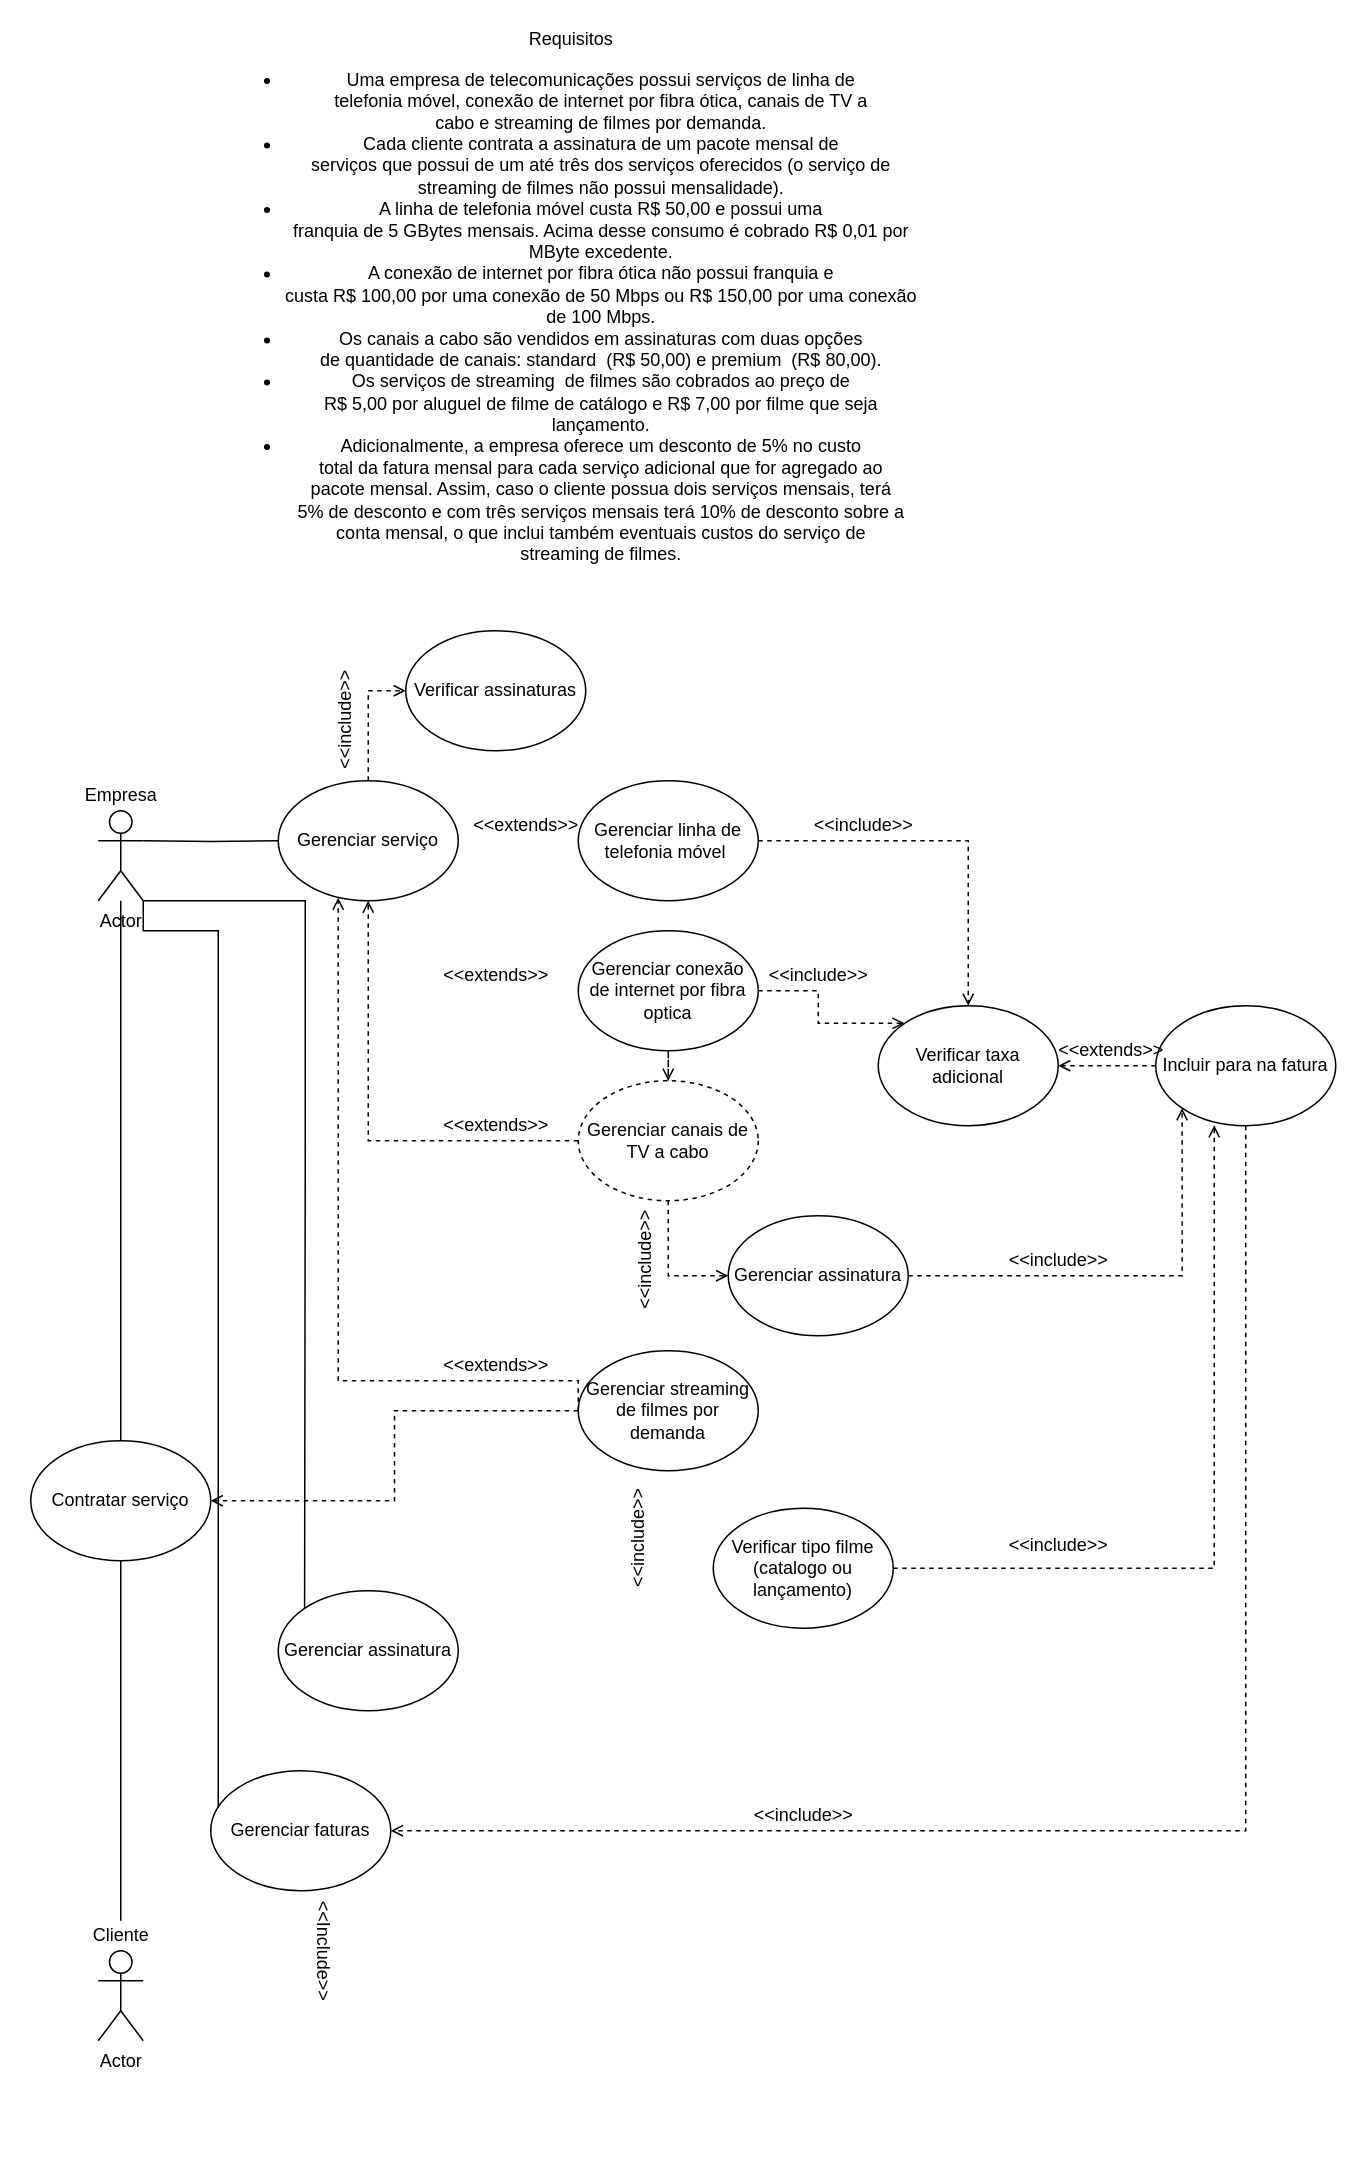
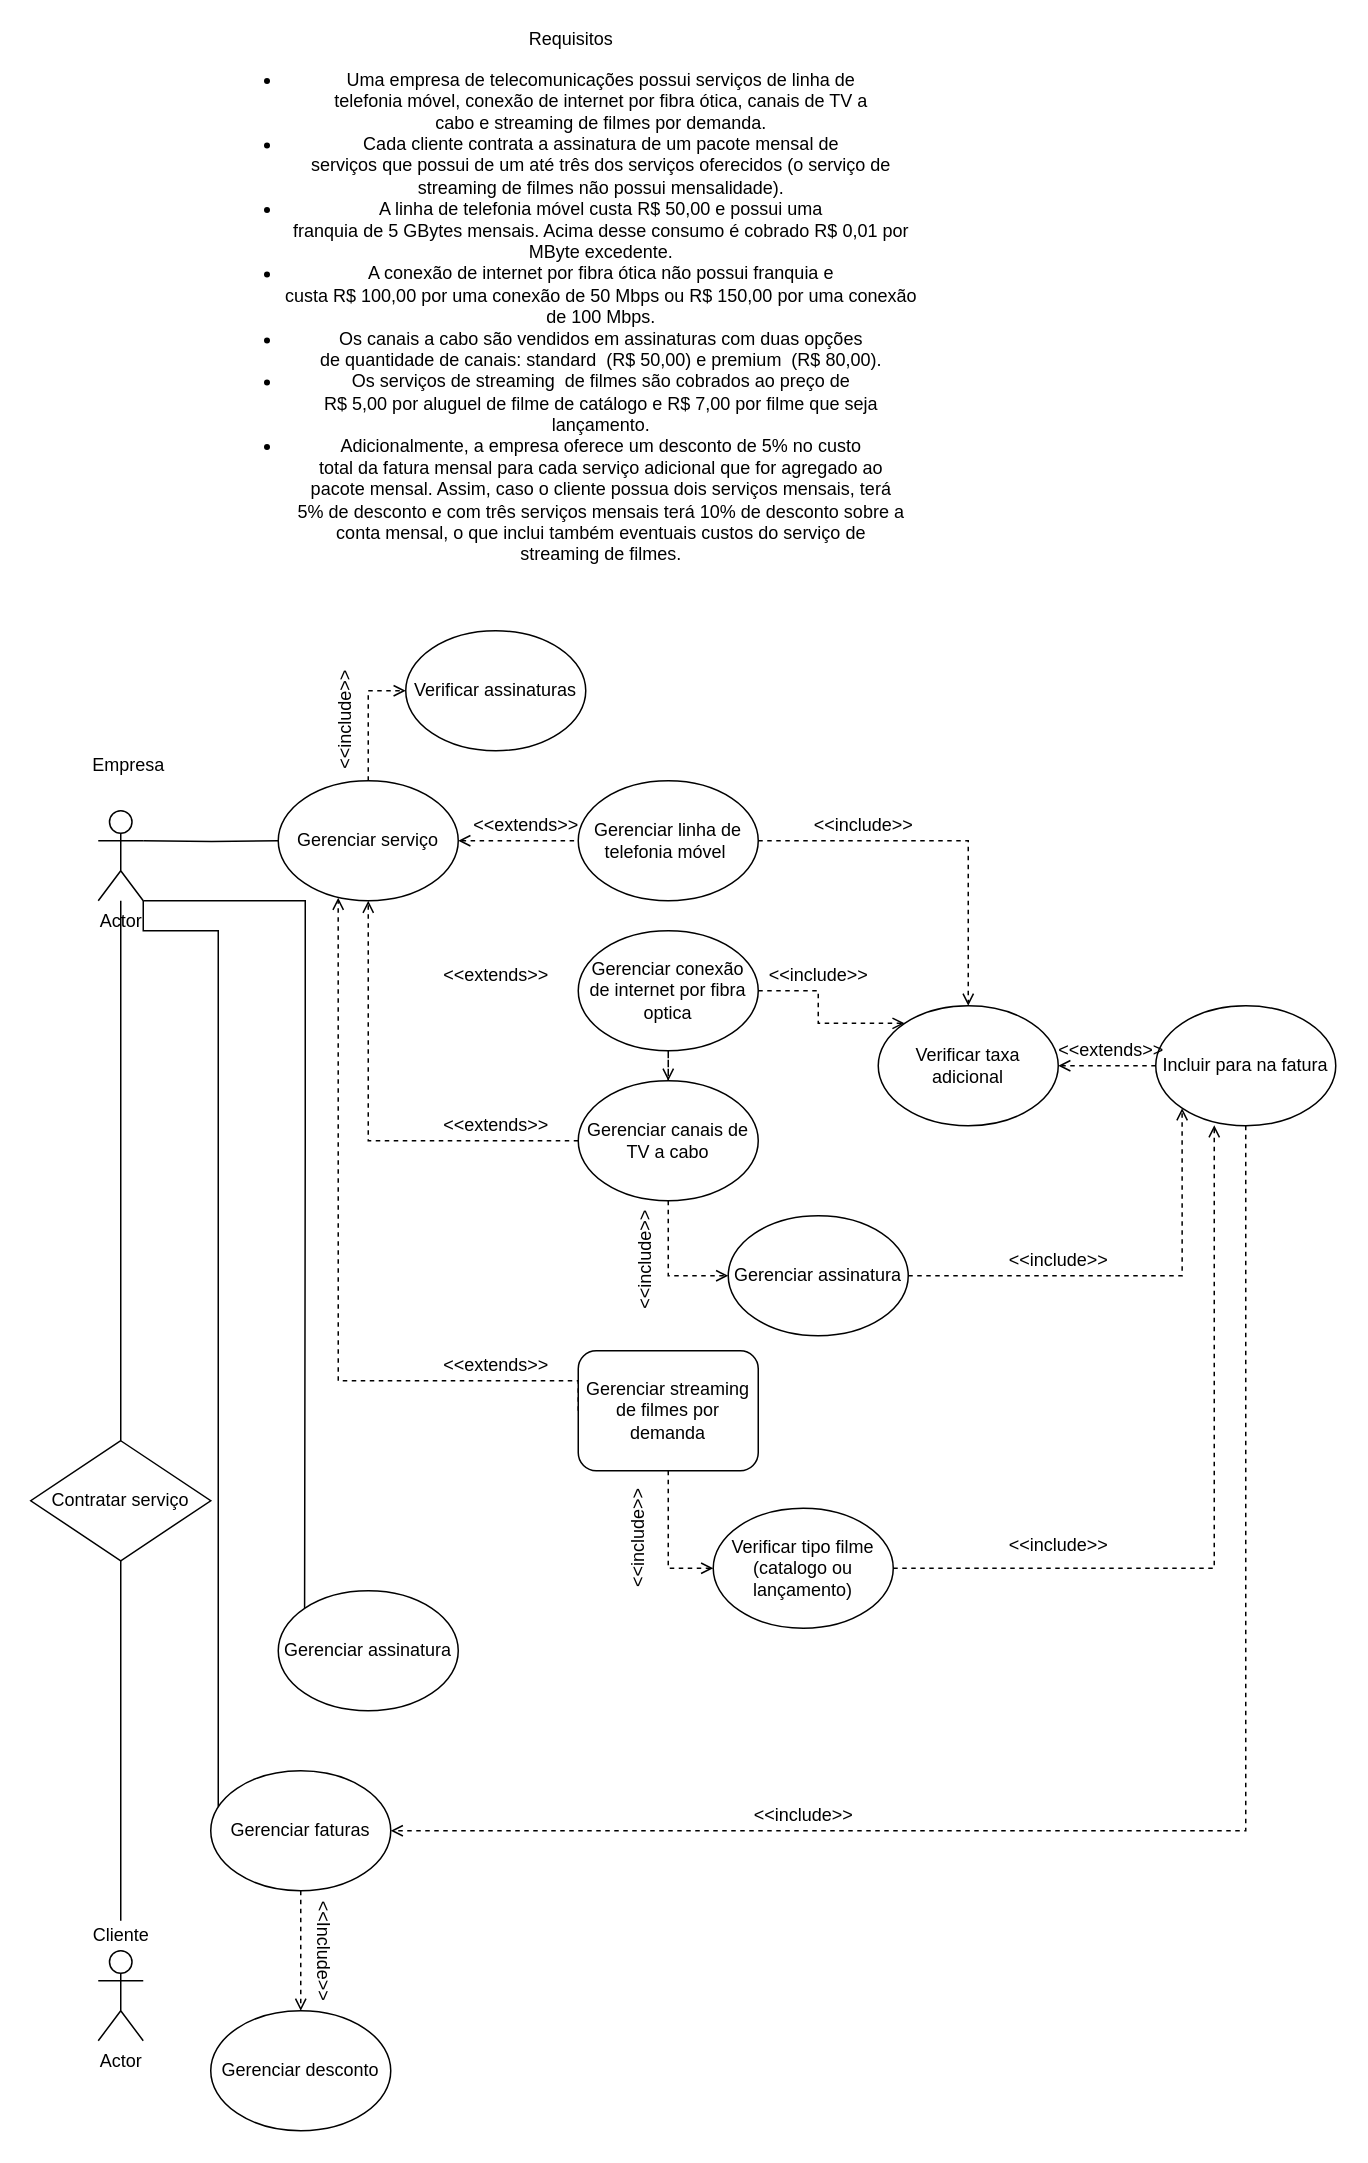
(121, 796) -> (128, 766)
none -> (518, 841)
(668, 1141) -> (668, 1141)
(668, 1411) -> (668, 1411)
(395, 1454) -> (668, 1539)
(121, 1501) -> (121, 1501)
none -> (301, 1949)
none -> (301, 2071)
